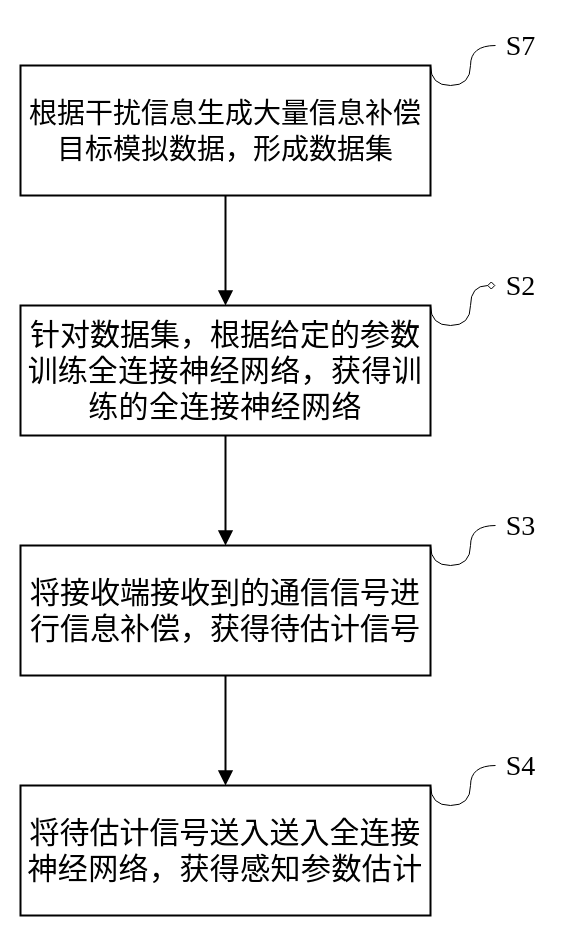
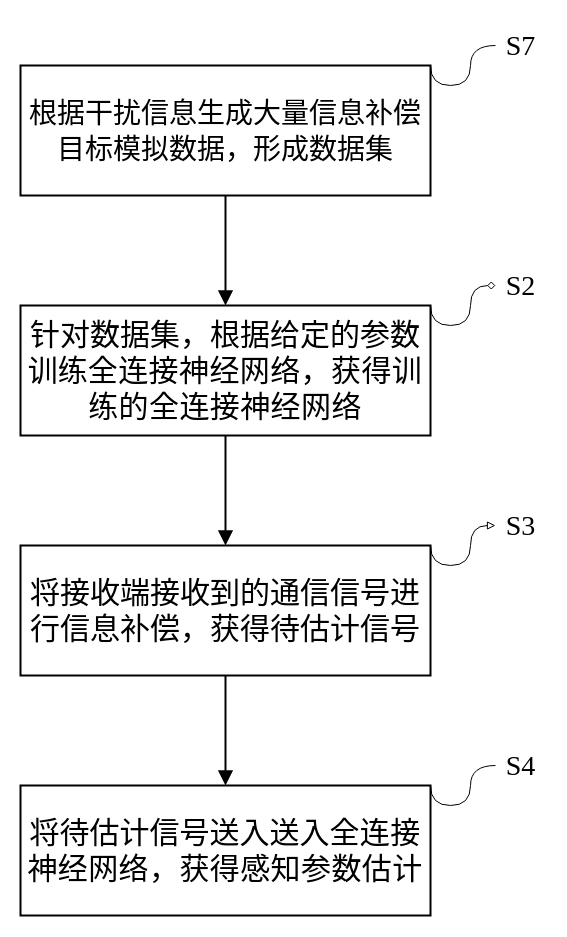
(481, 528) -> (478, 528)
